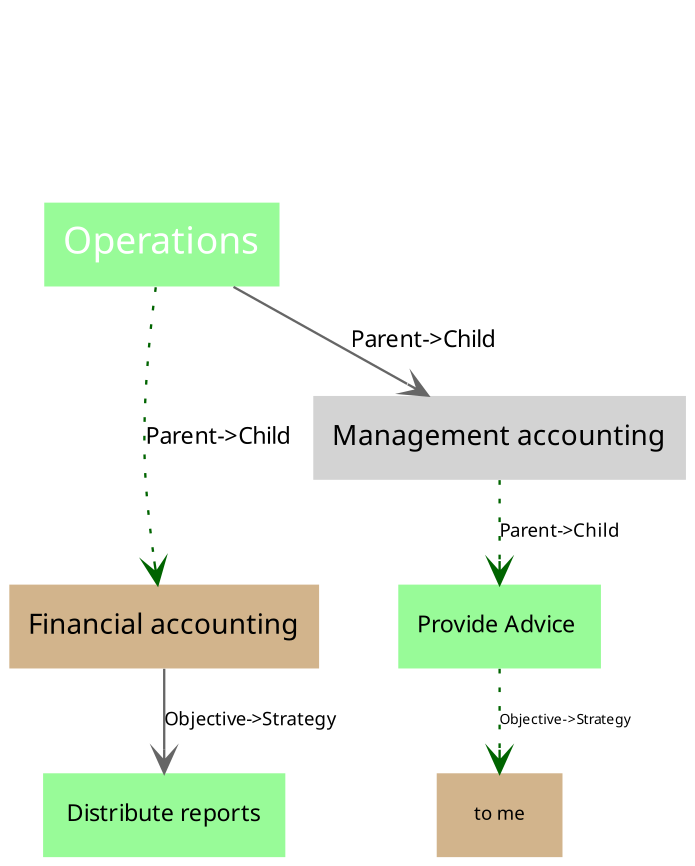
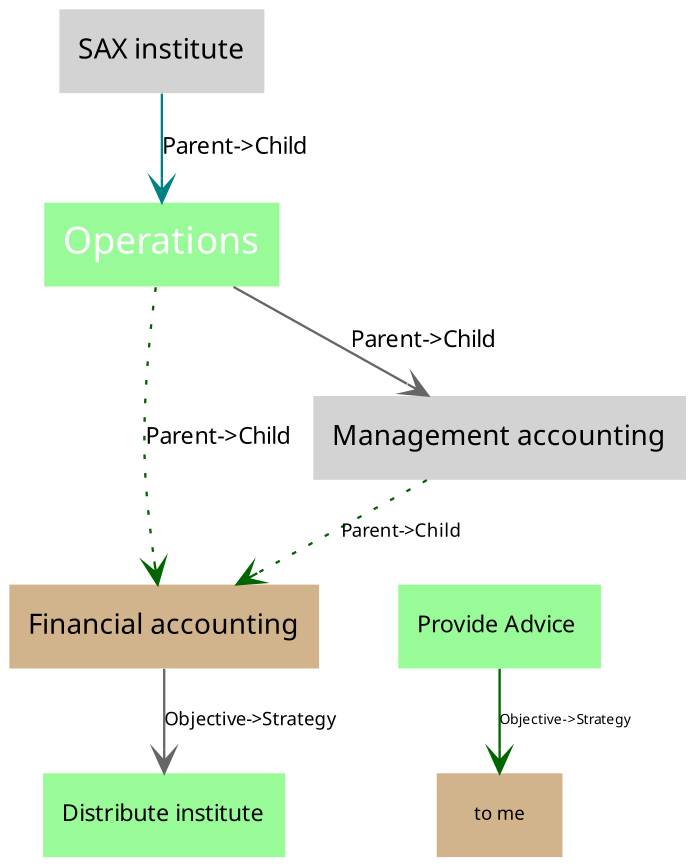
none -> (162, 51)
(500, 521) -> (342, 527)
(500, 709) -> (500, 709)
(164, 815) -> (164, 815)
